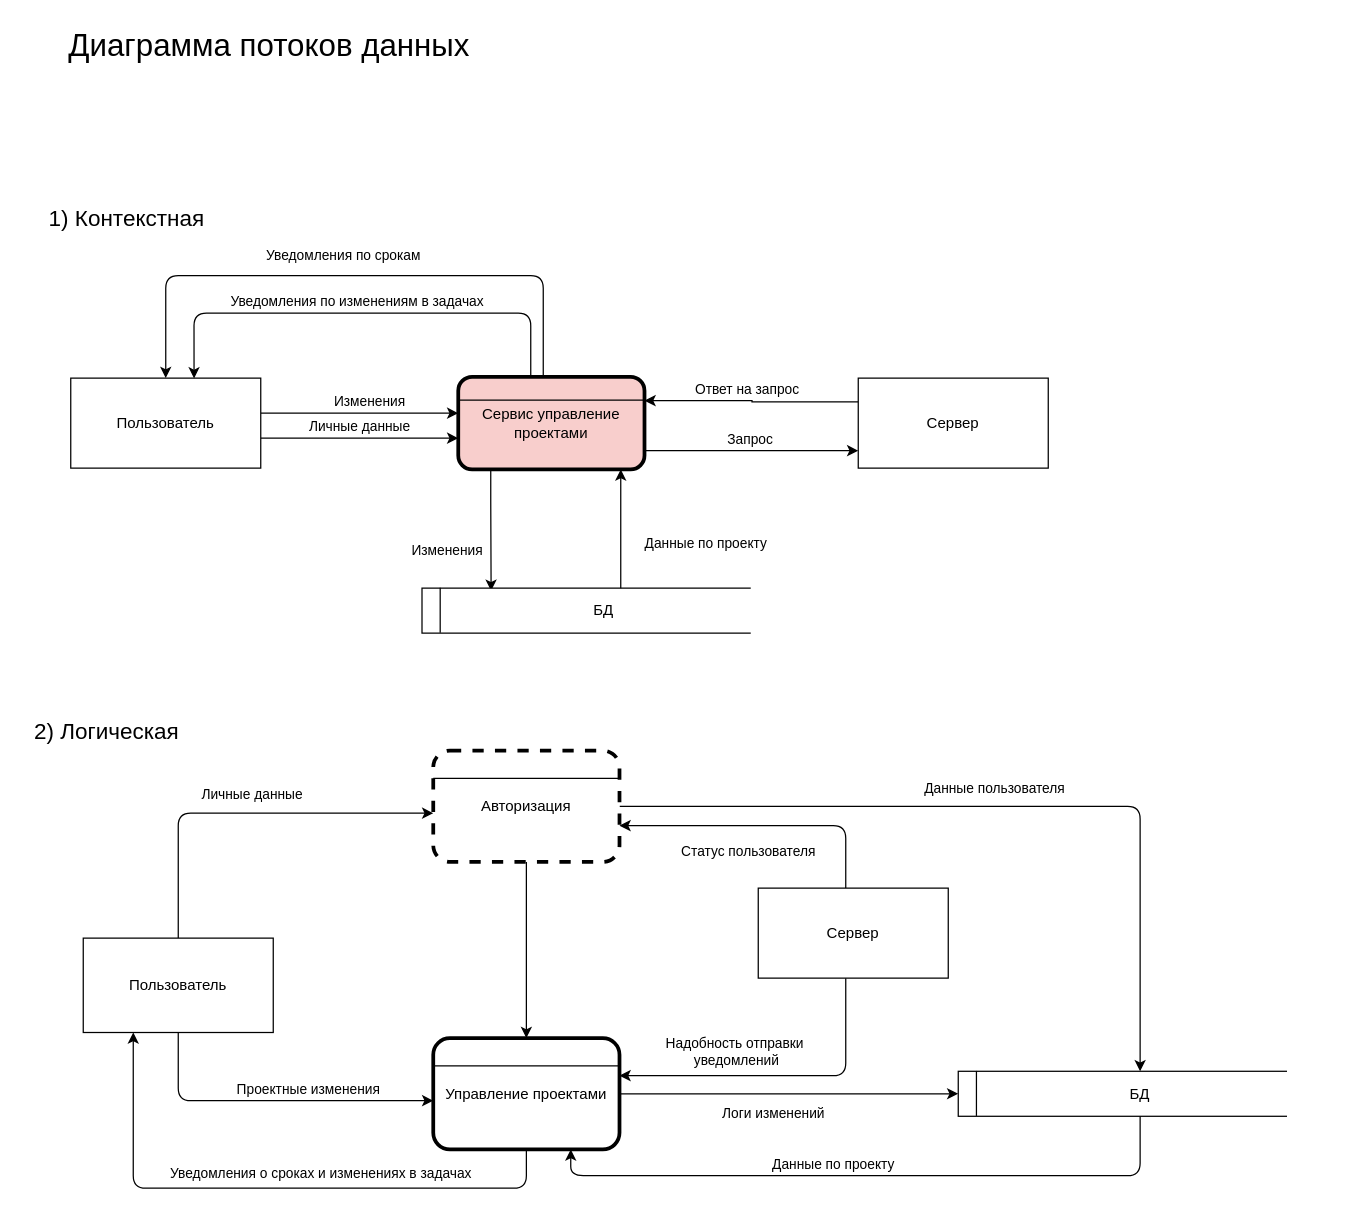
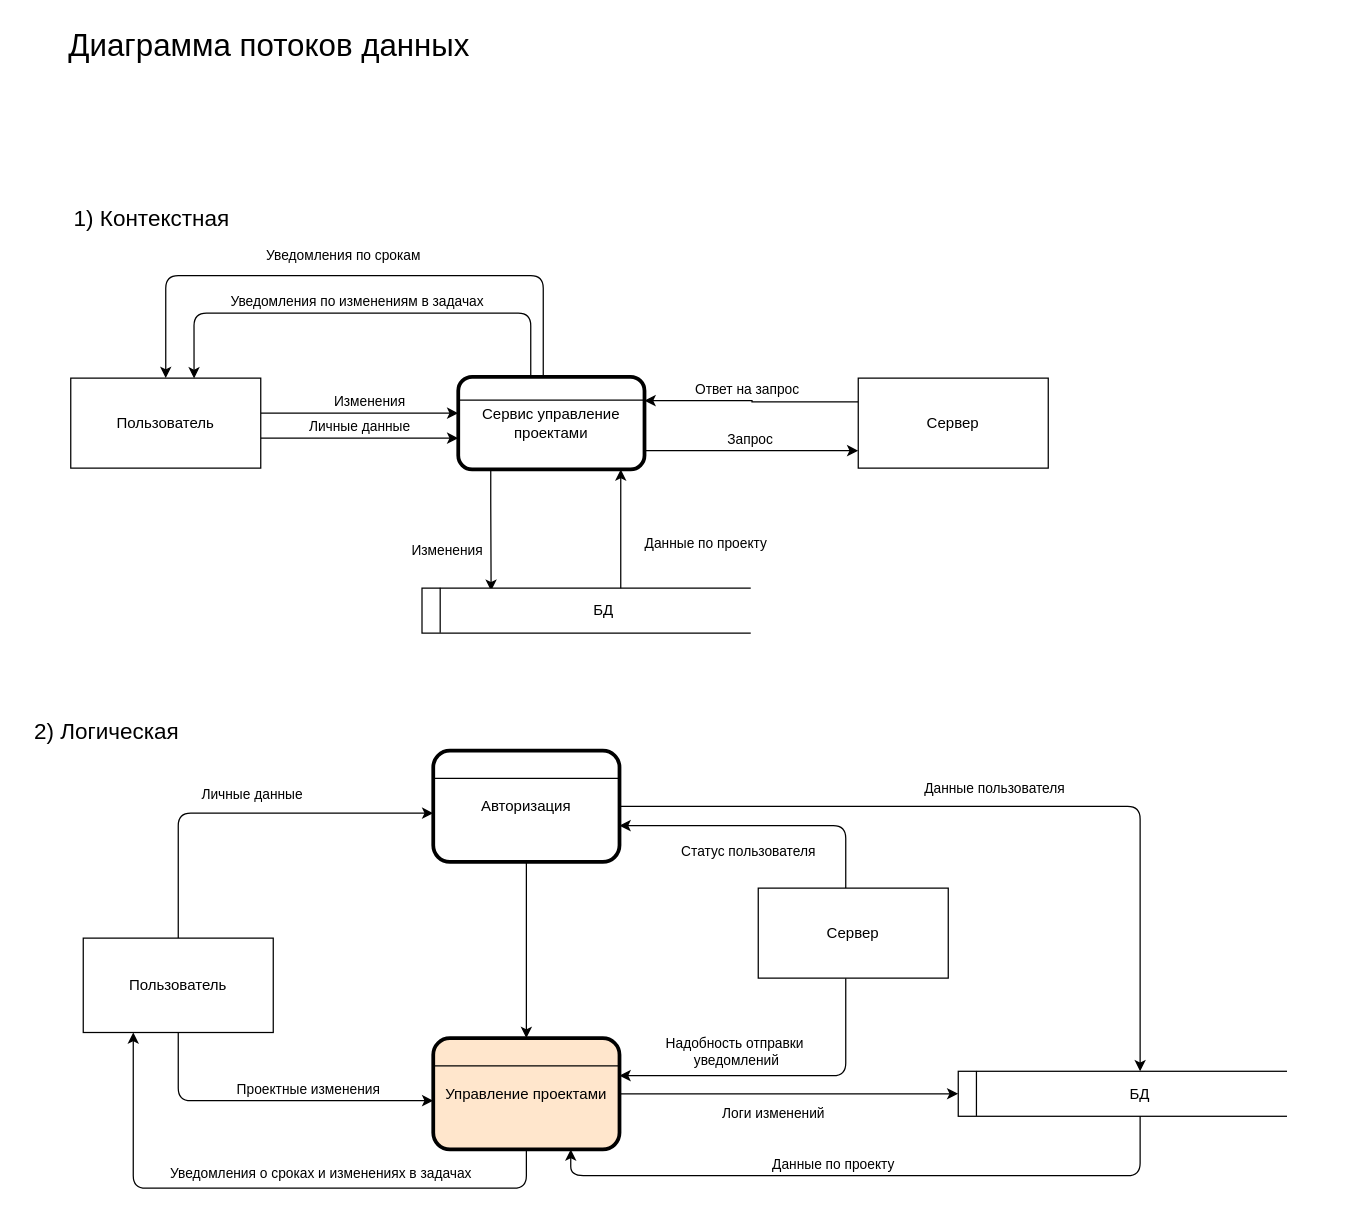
(127, 219) -> (152, 219)
(551, 423) -> (551, 423)
(526, 806) -> (526, 806)
(526, 1094) -> (526, 1094)
